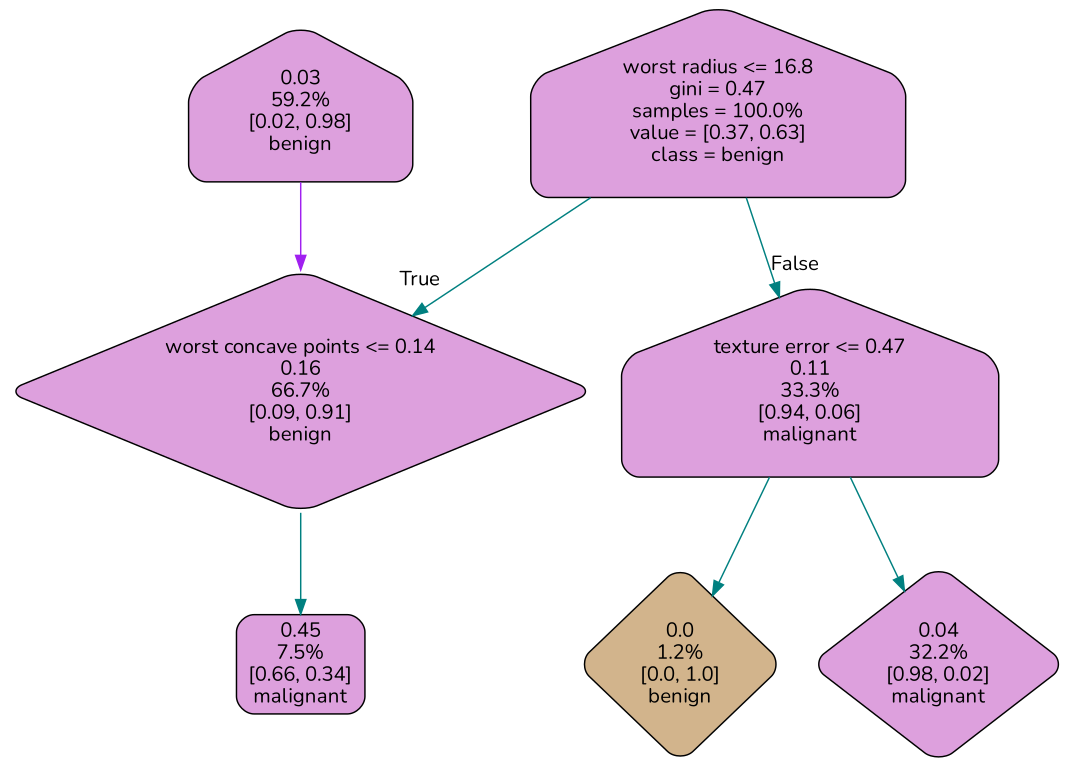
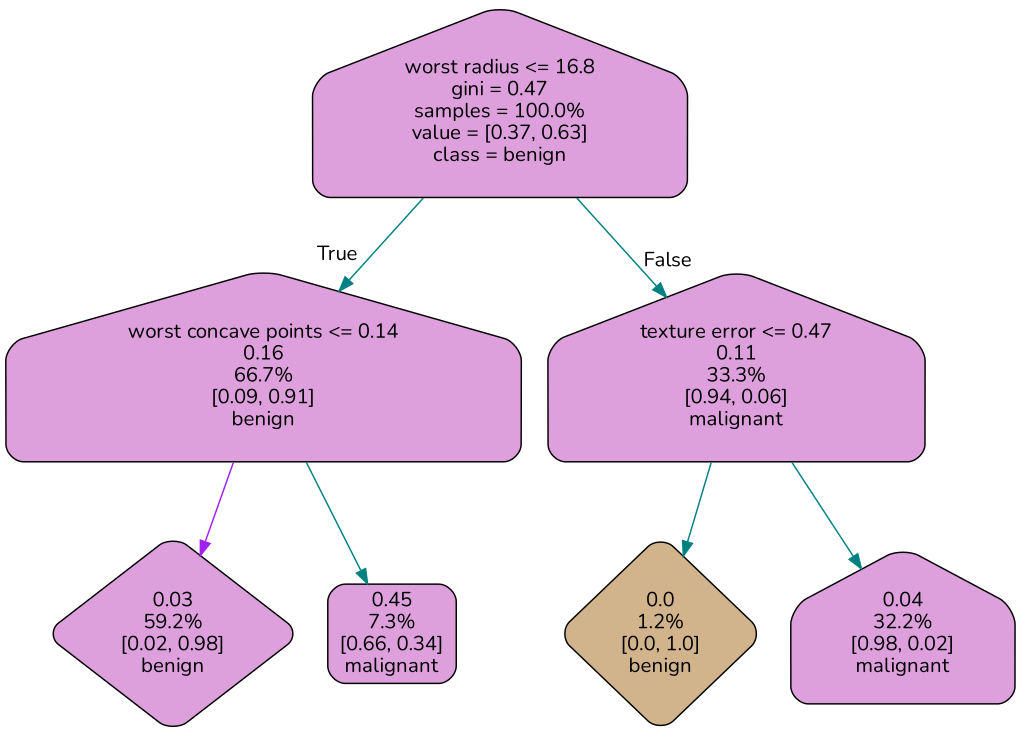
(301, 112) -> (173, 634)
(301, 219) -> (219, 502)
(301, 391) -> (264, 376)
(301, 664) -> (392, 634)
(939, 664) -> (903, 634)
